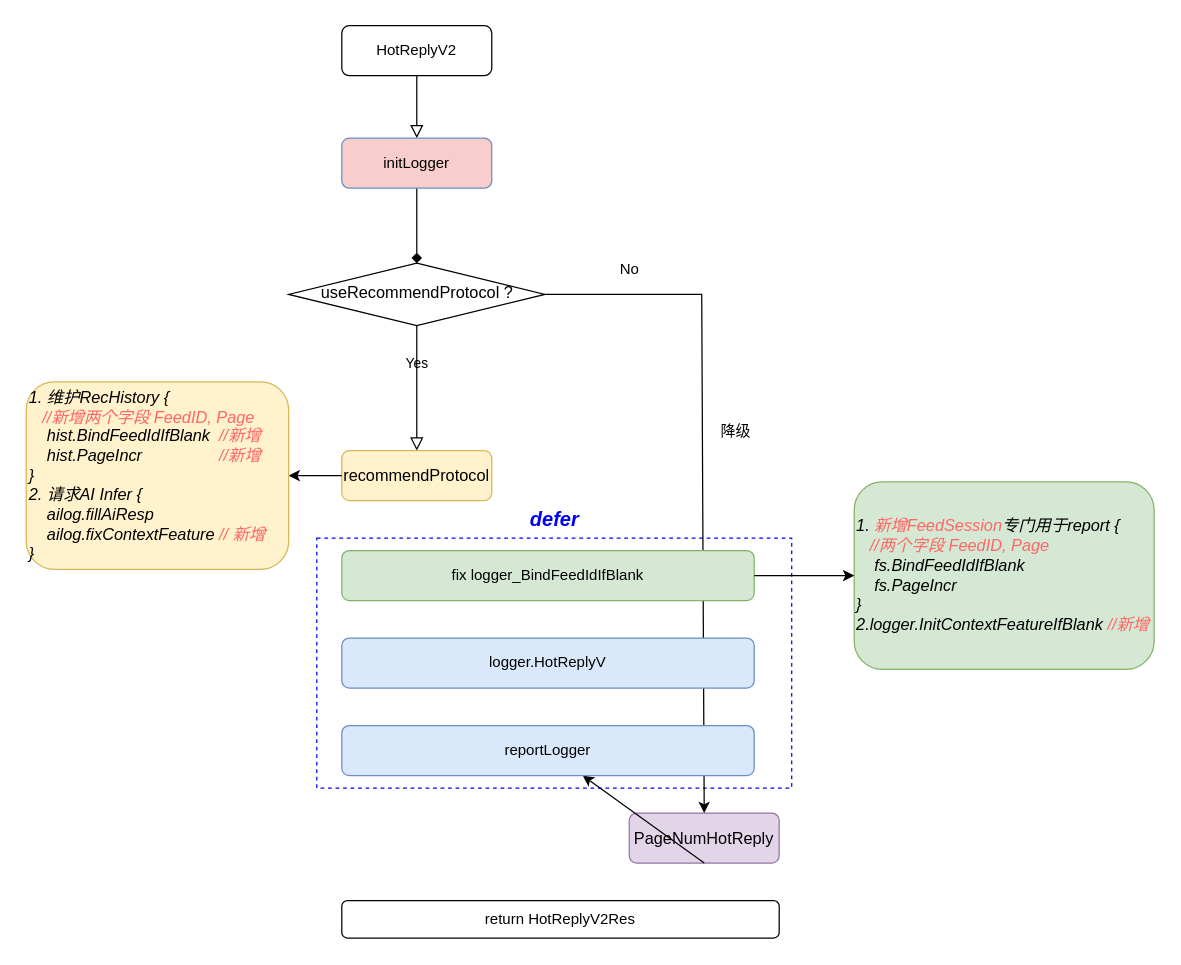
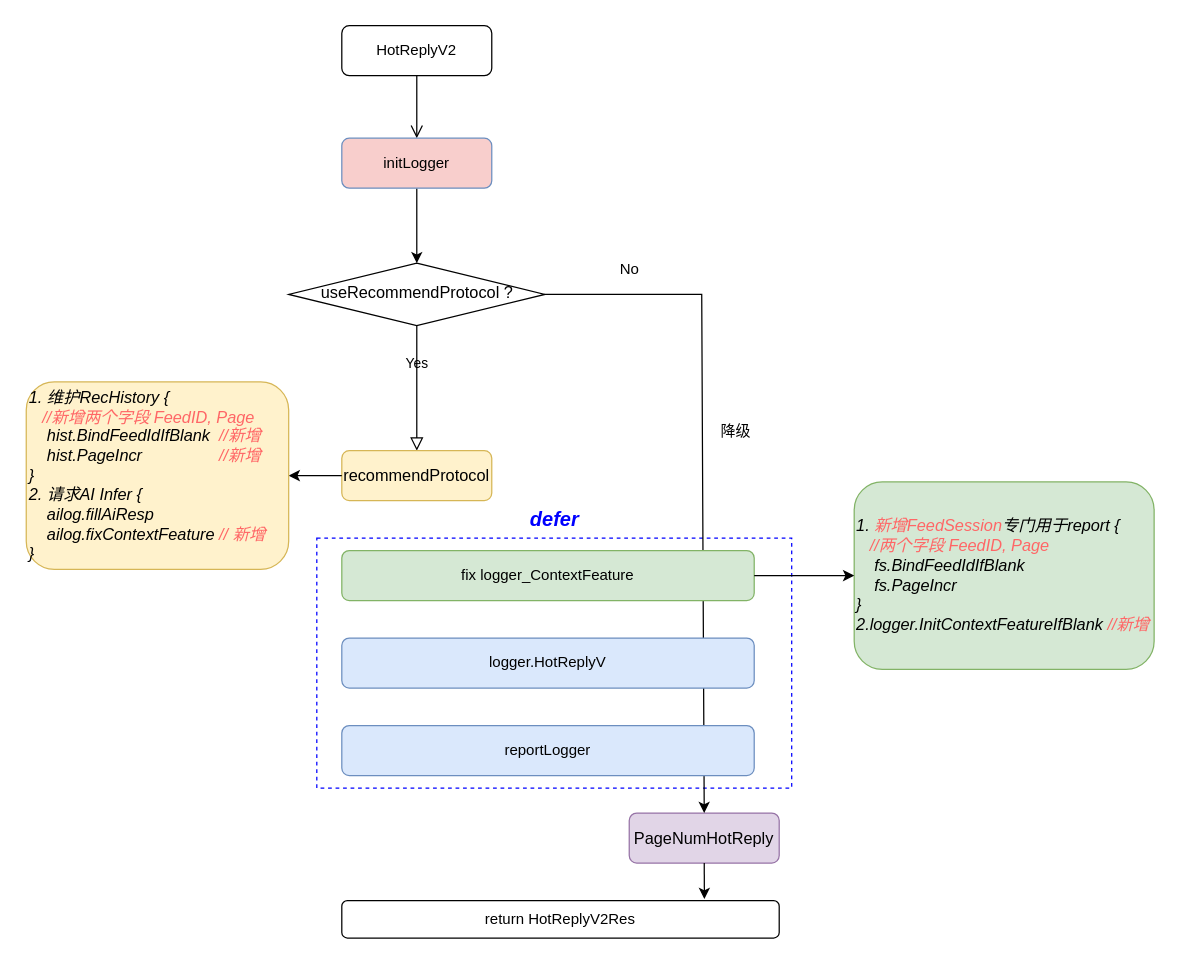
(417, 124) -> (417, 129)
(417, 252) -> (417, 253)
(548, 576) -> (548, 576)
(647, 822) -> (704, 877)
